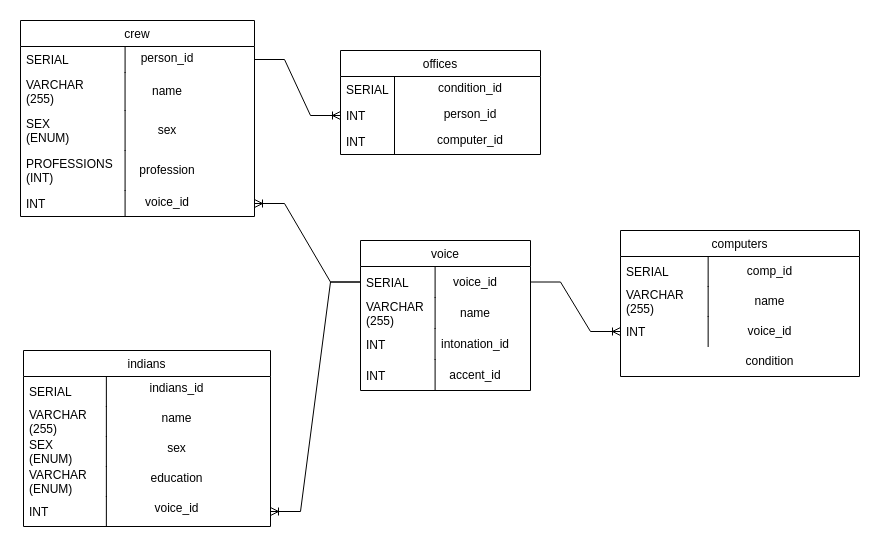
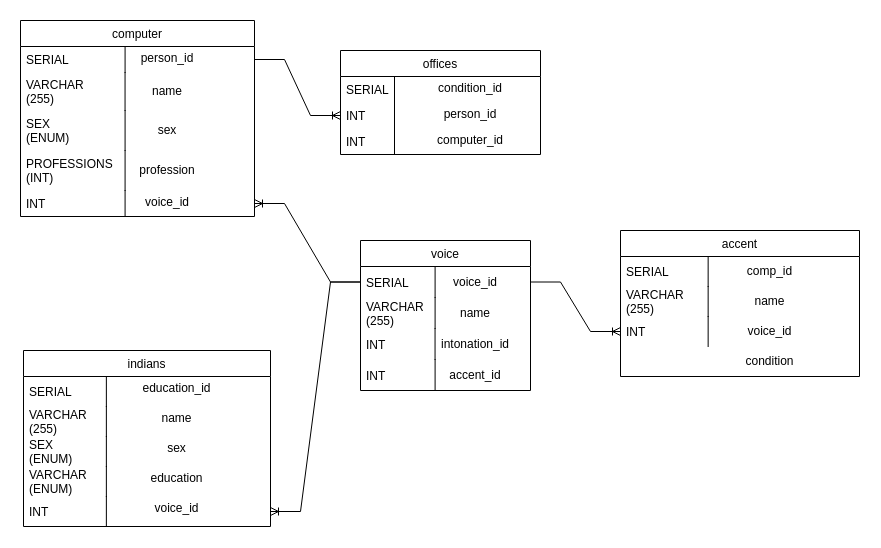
(137, 34) -> (137, 34)
(740, 244) -> (740, 244)
(177, 388) -> (177, 388)
